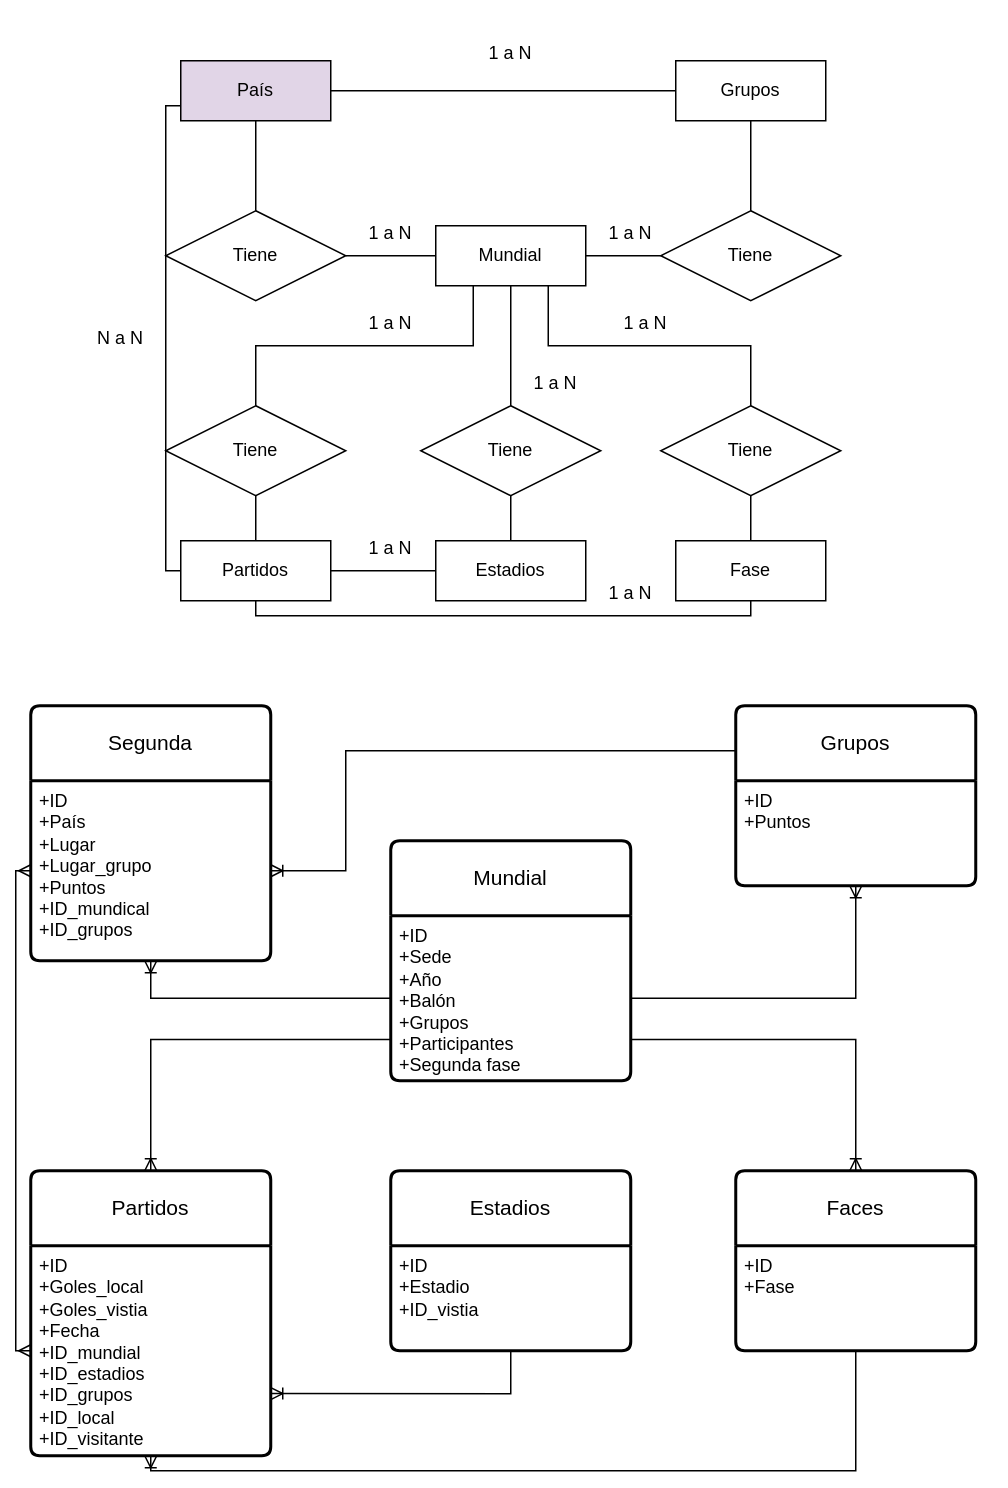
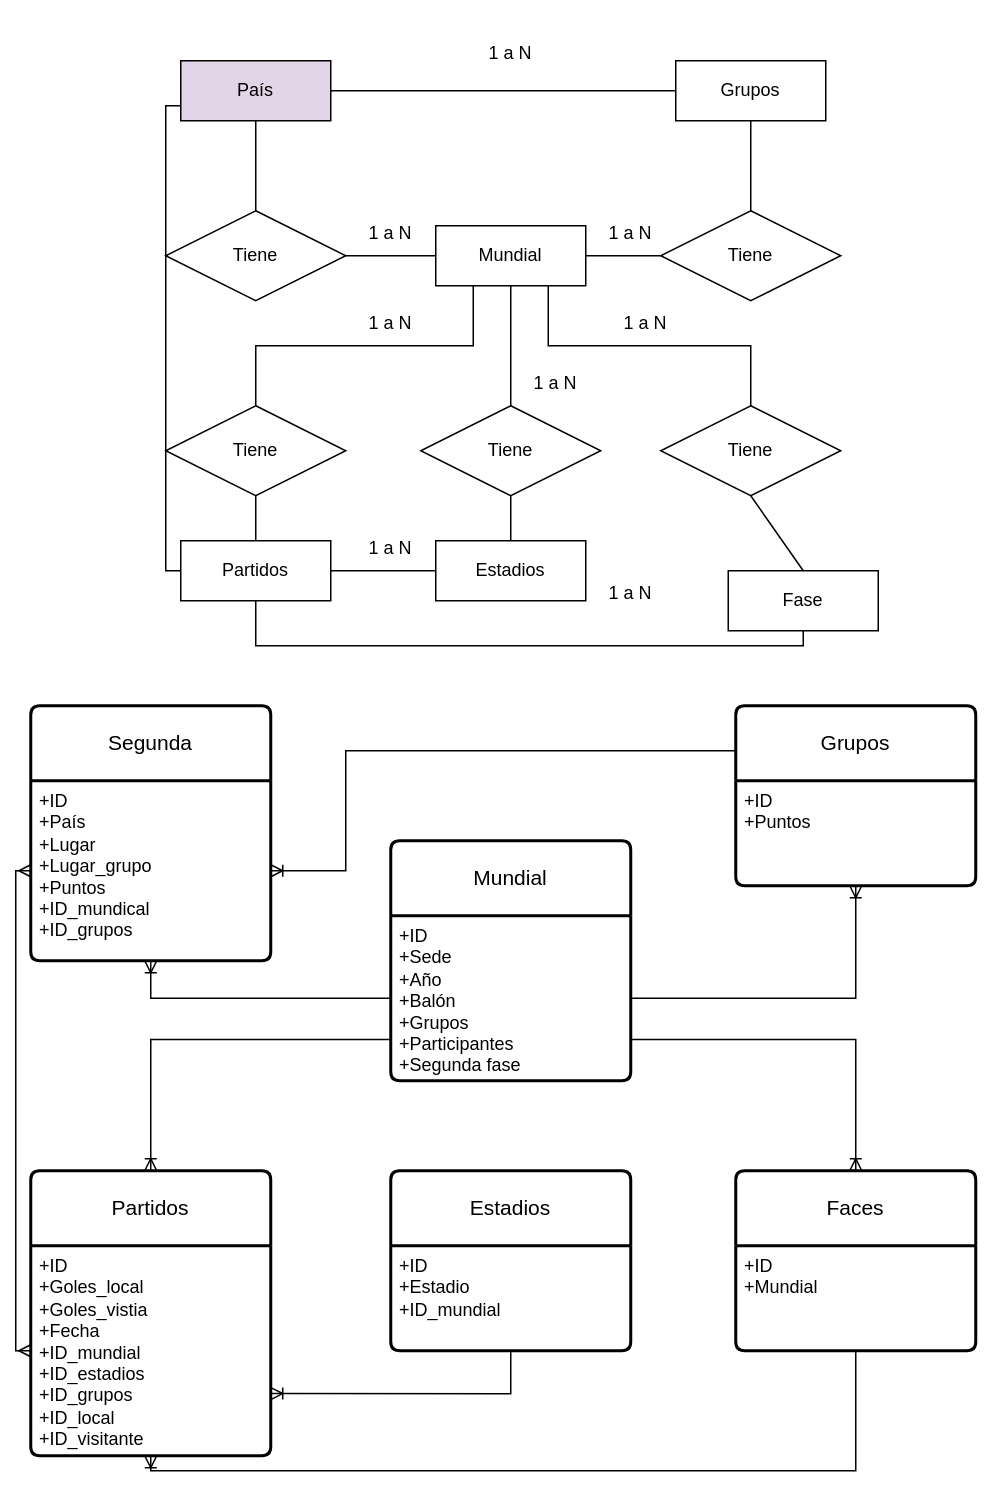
(121, 338) -> none
(751, 571) -> (803, 601)
(770, 1278) -> (780, 1278)
(445, 1289) -> (451, 1289)
